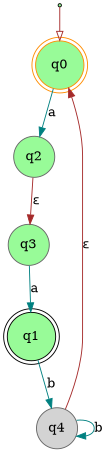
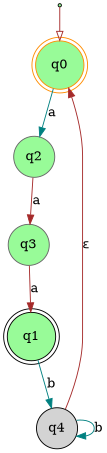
(36, 201) -> (36, 201)
(30, 284) -> (30, 284)
(57, 428) -> (57, 428)
